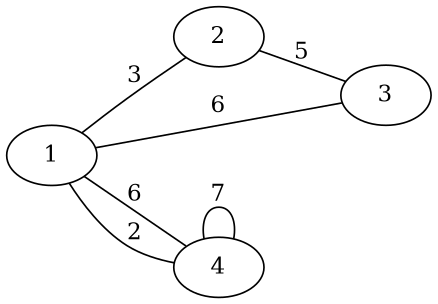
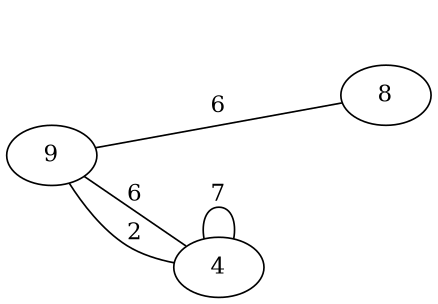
(219, 37) -> none
(386, 95) -> (386, 95)
(52, 155) -> (52, 155)
